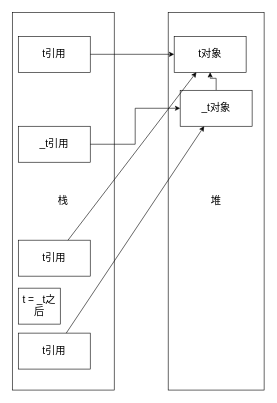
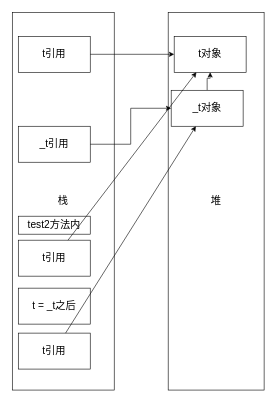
(216, 108) -> (207, 108)
none -> (54, 225)
(39, 306) -> (54, 306)
